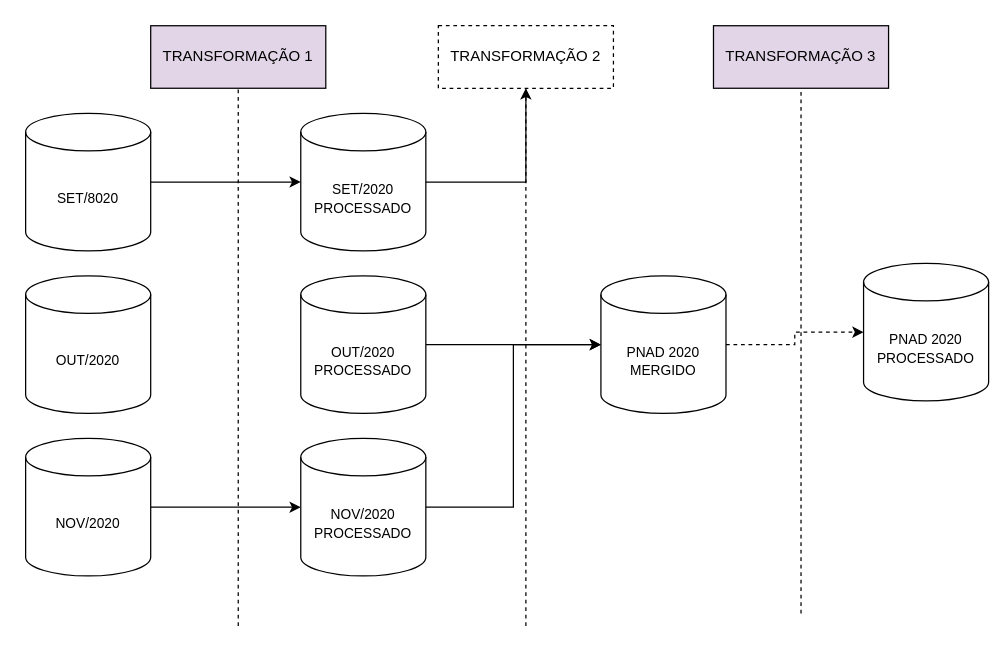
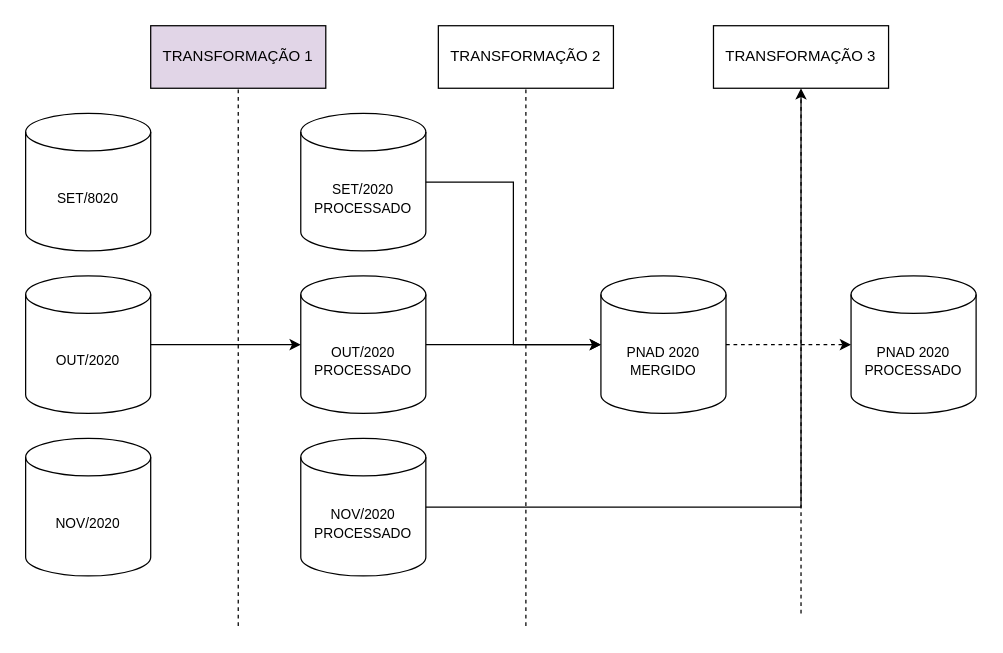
(526, 57) -> (526, 57)
(801, 57) -> (801, 57)
(222, 182) -> none
(516, 182) -> (513, 261)
(926, 332) -> (913, 344)
none -> (222, 344)
(513, 429) -> (654, 507)
(222, 507) -> none
